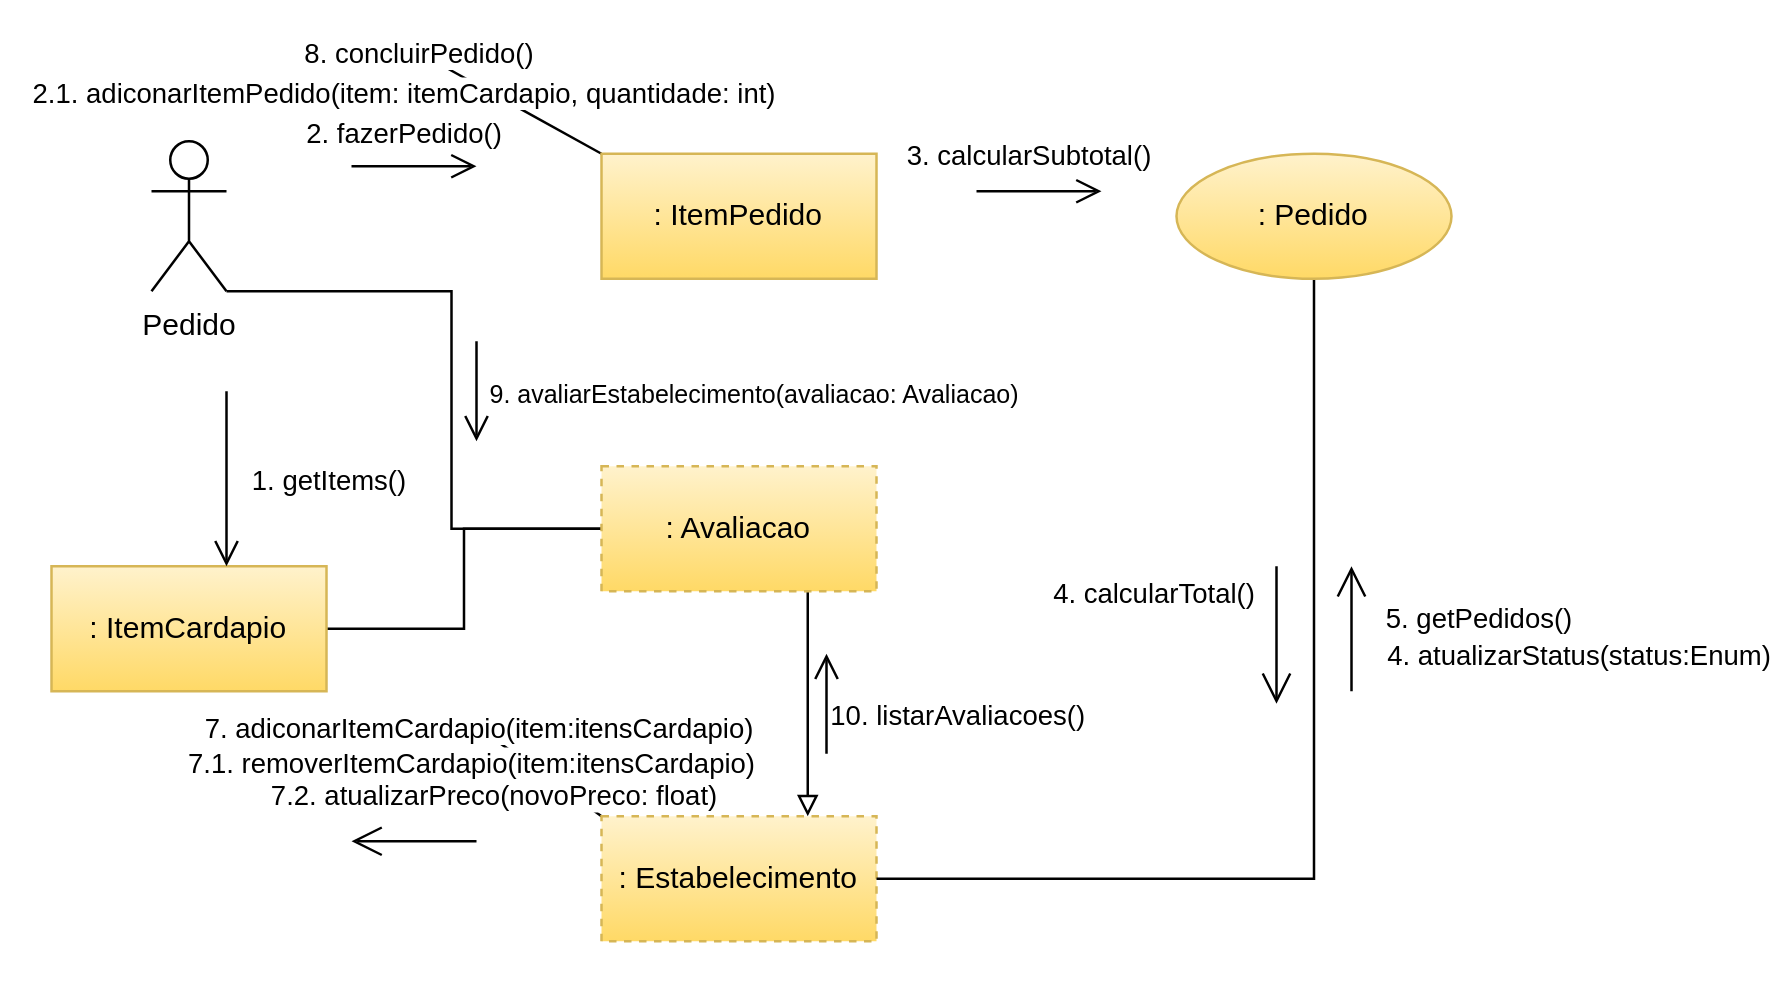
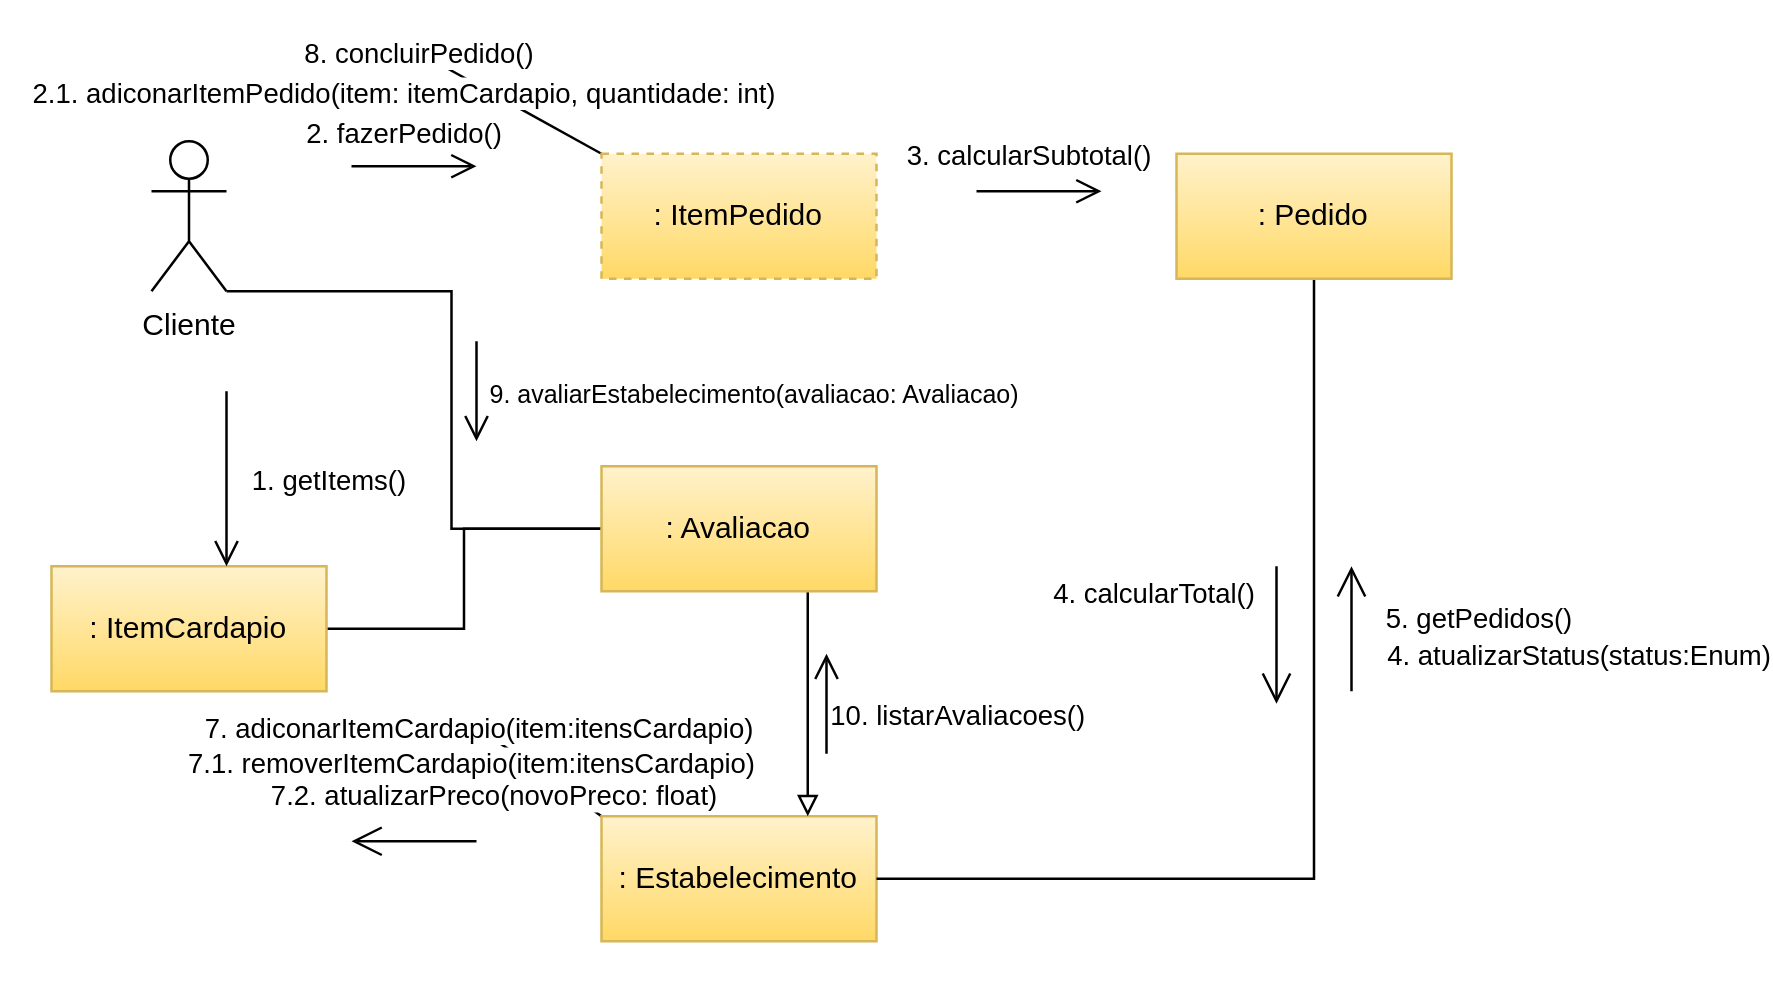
(739, 216) -> (739, 216)
(1314, 216) -> (1314, 216)
(190, 327) -> (190, 327)
(739, 529) -> (739, 529)
(739, 879) -> (739, 879)
